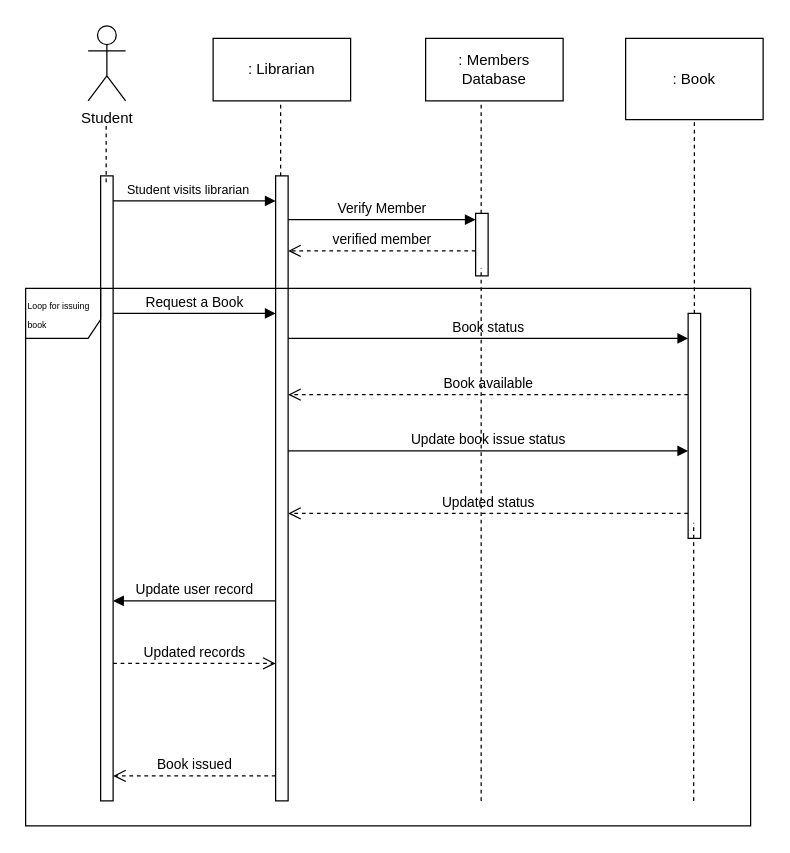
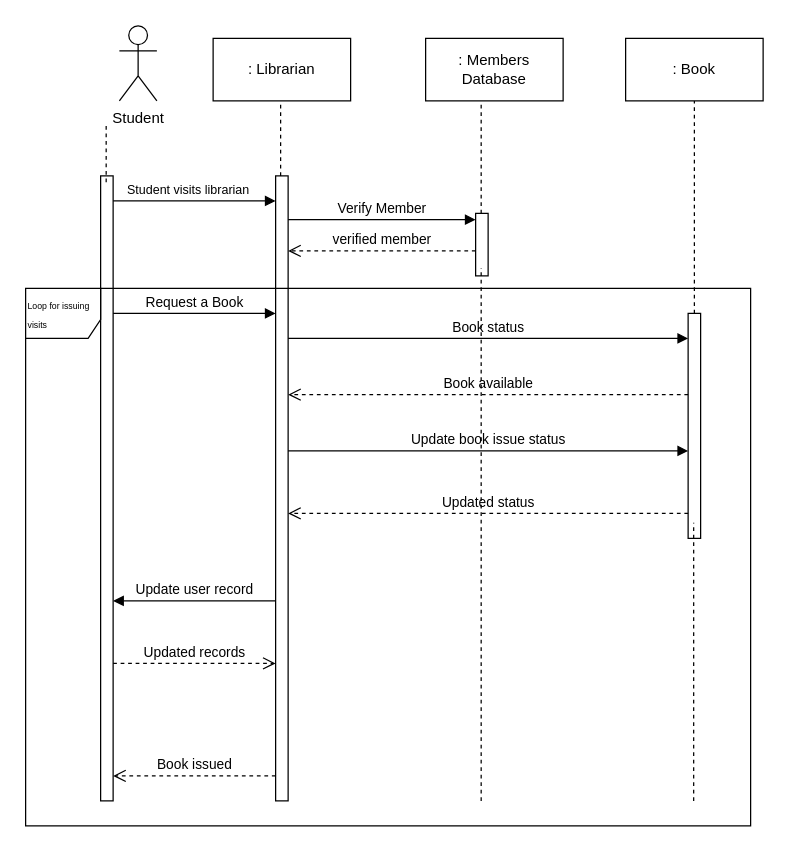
(107, 63) -> (138, 63)
(694, 79) -> (694, 69)
(64, 313) -> (64, 313)
